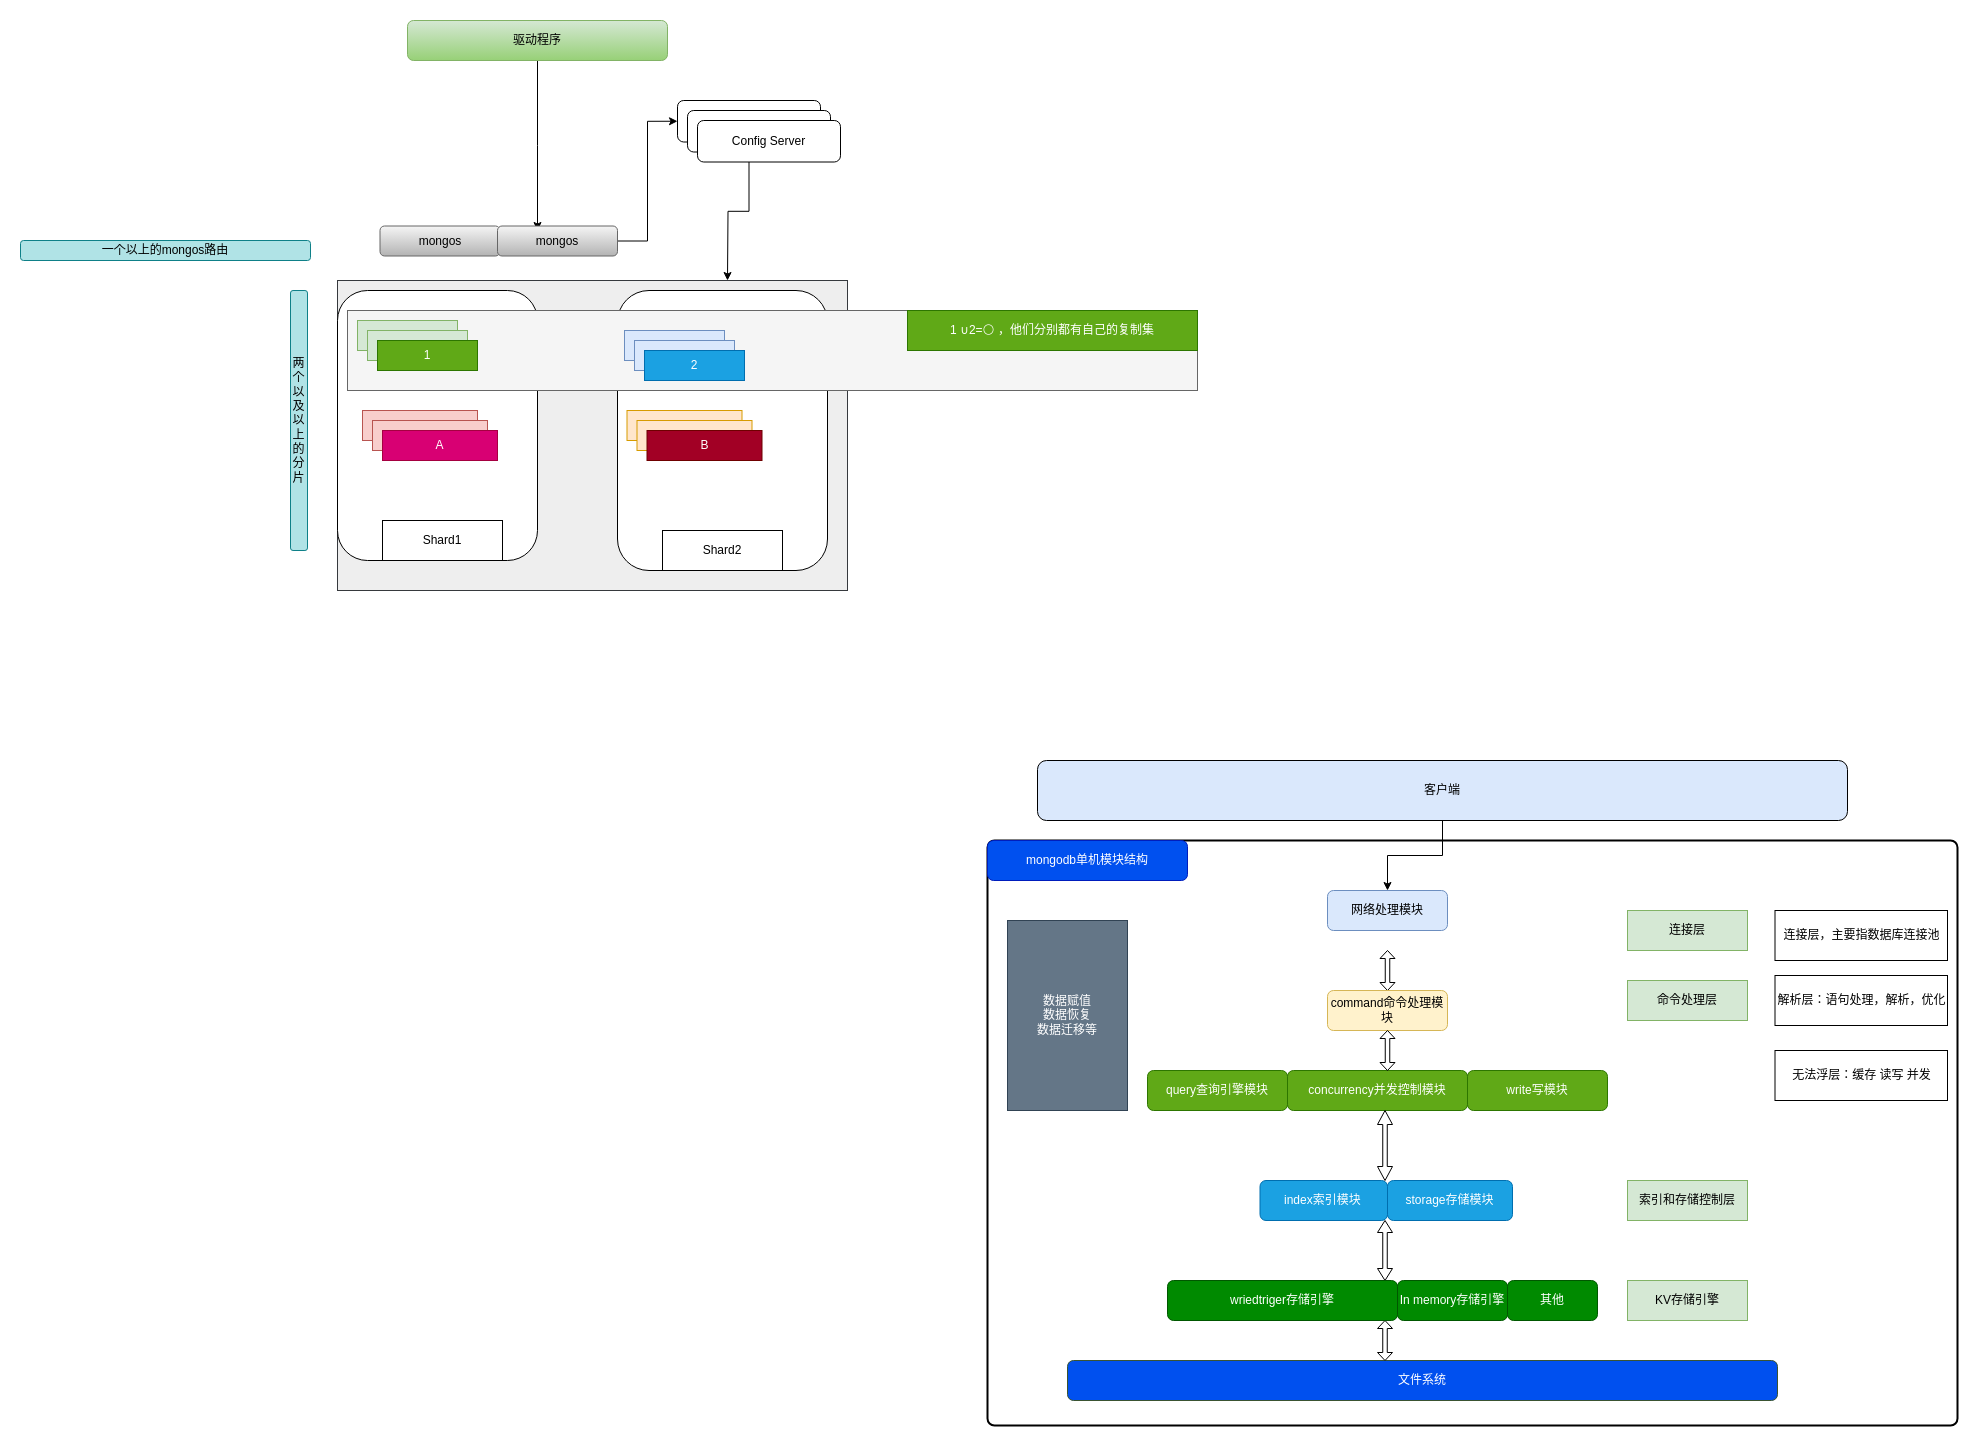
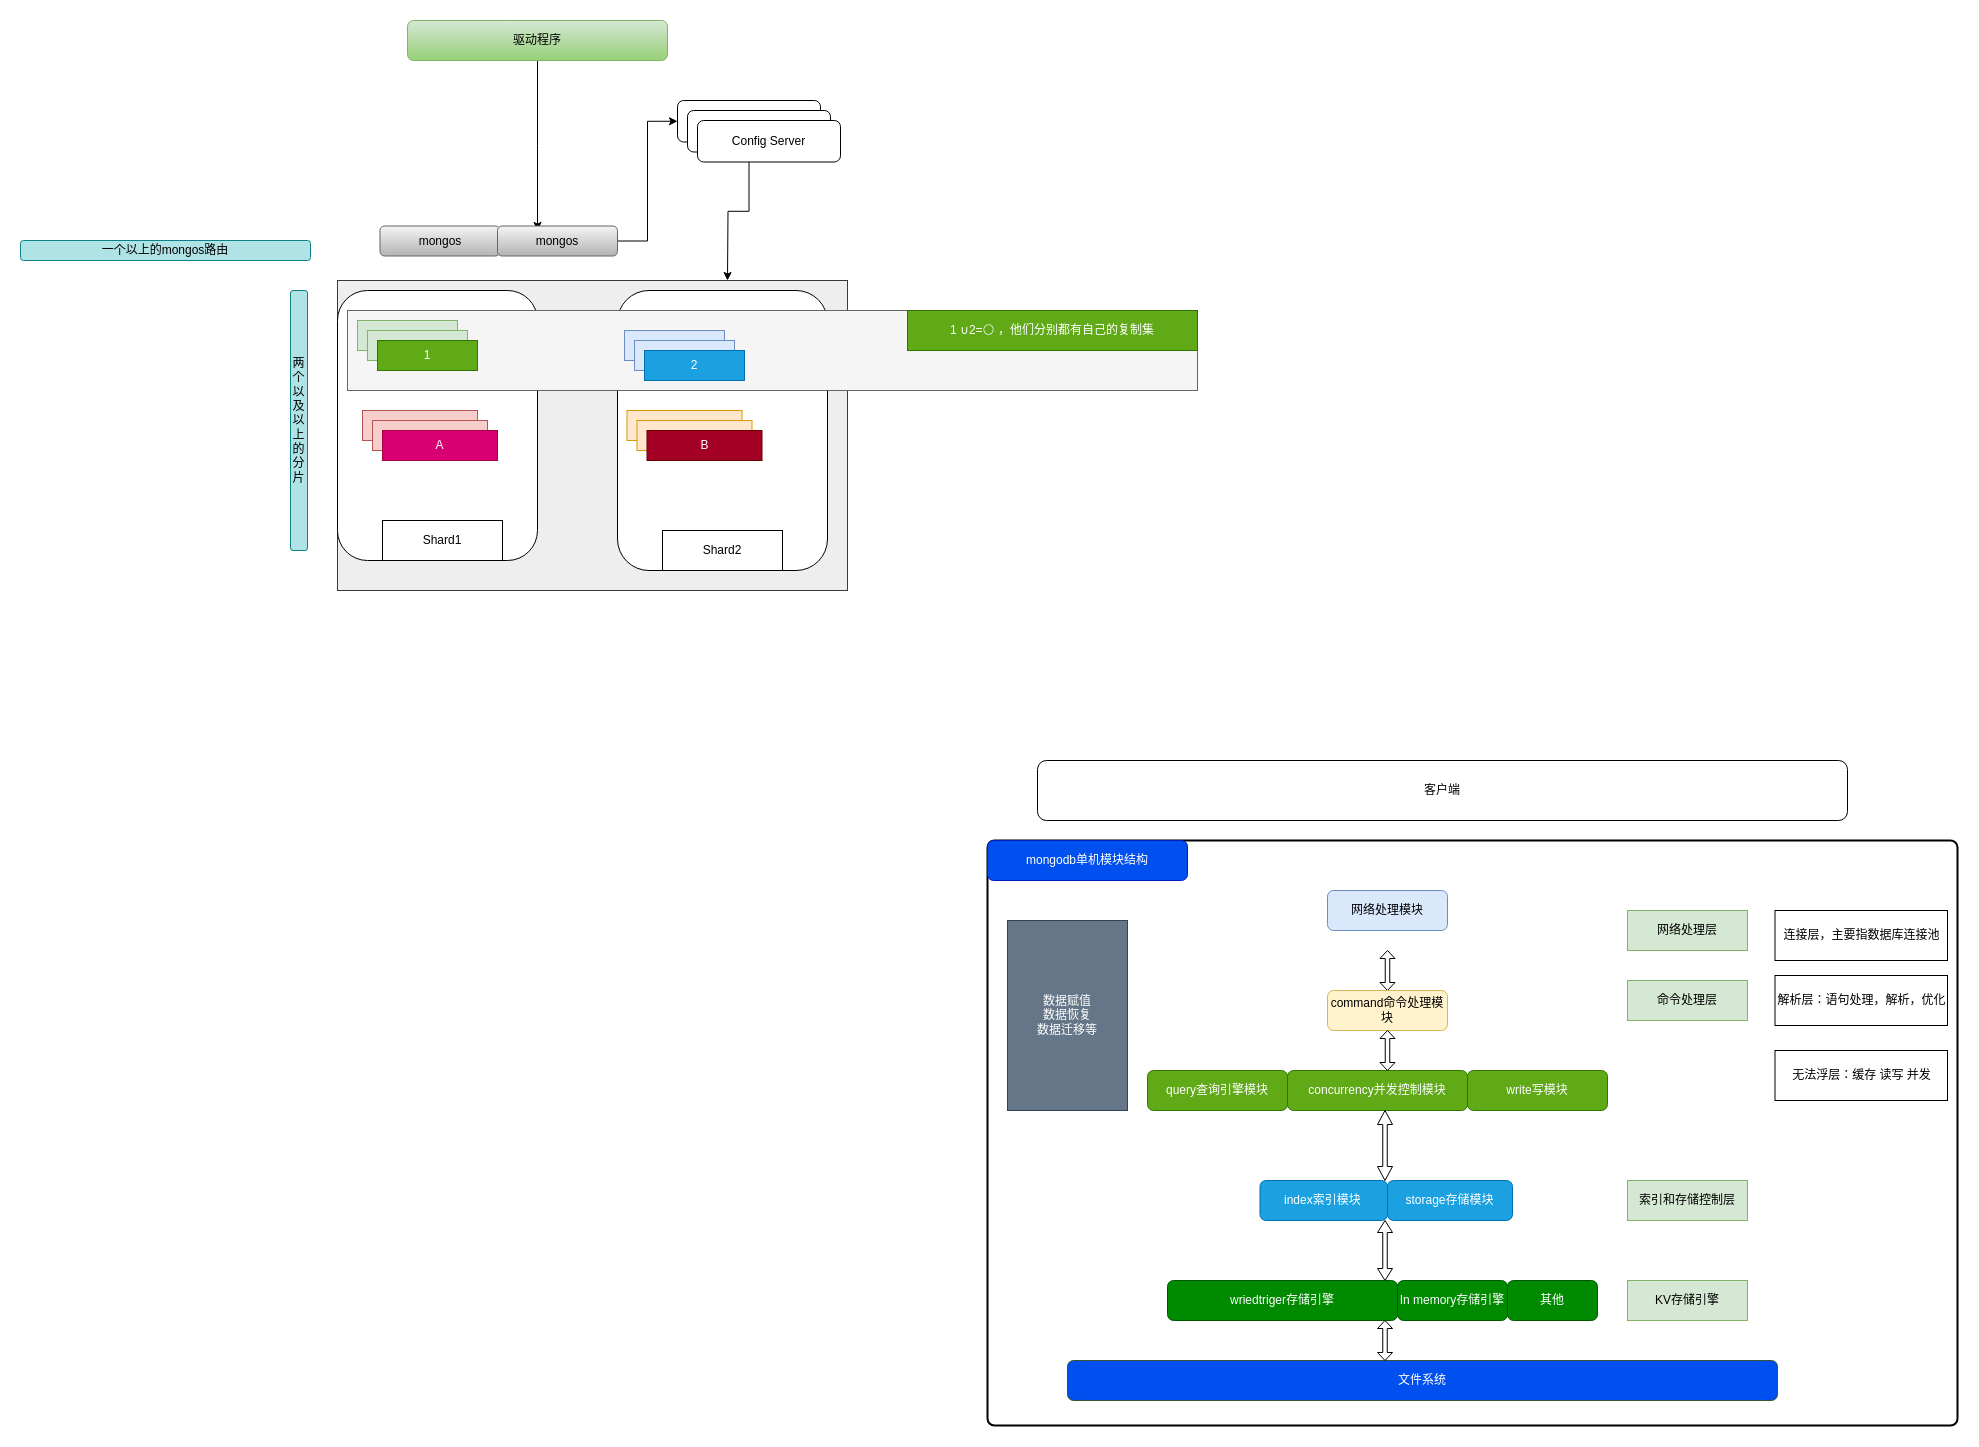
(1443, 791) -> (1443, 791)
(1419, 856) -> none
(1688, 931) -> (1688, 931)
